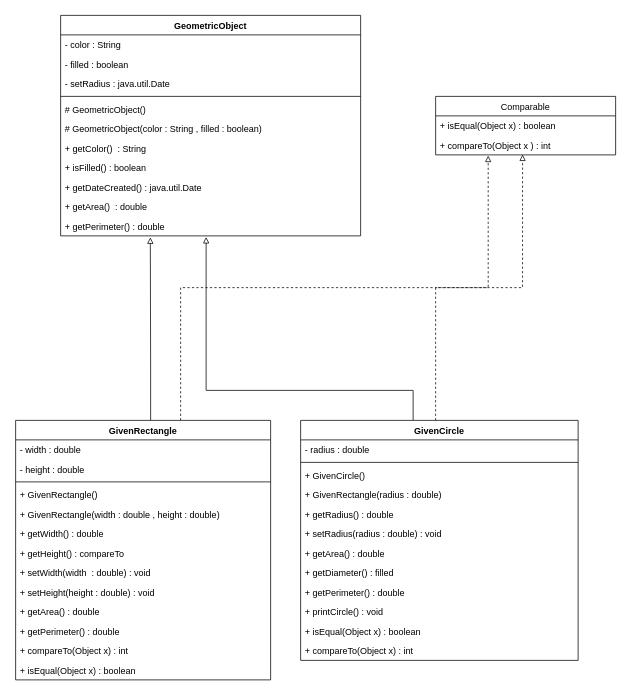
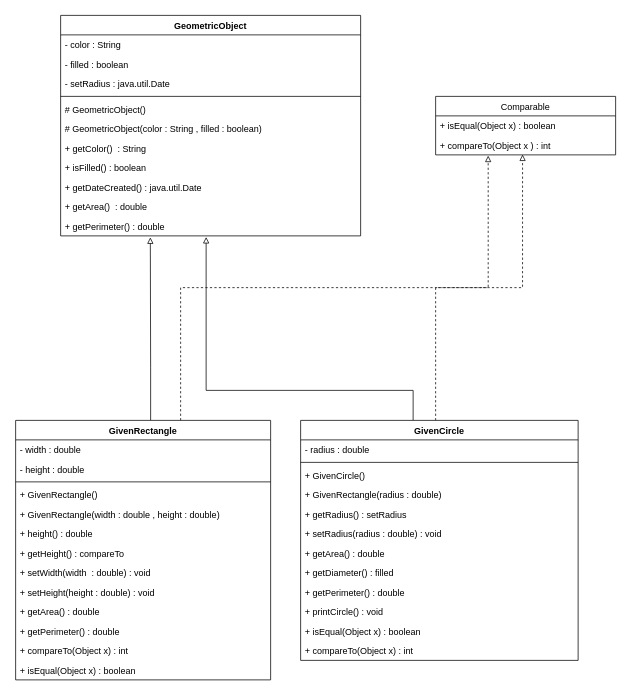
(353, 515) -> (360, 515)
(65, 534) -> (60, 534)
